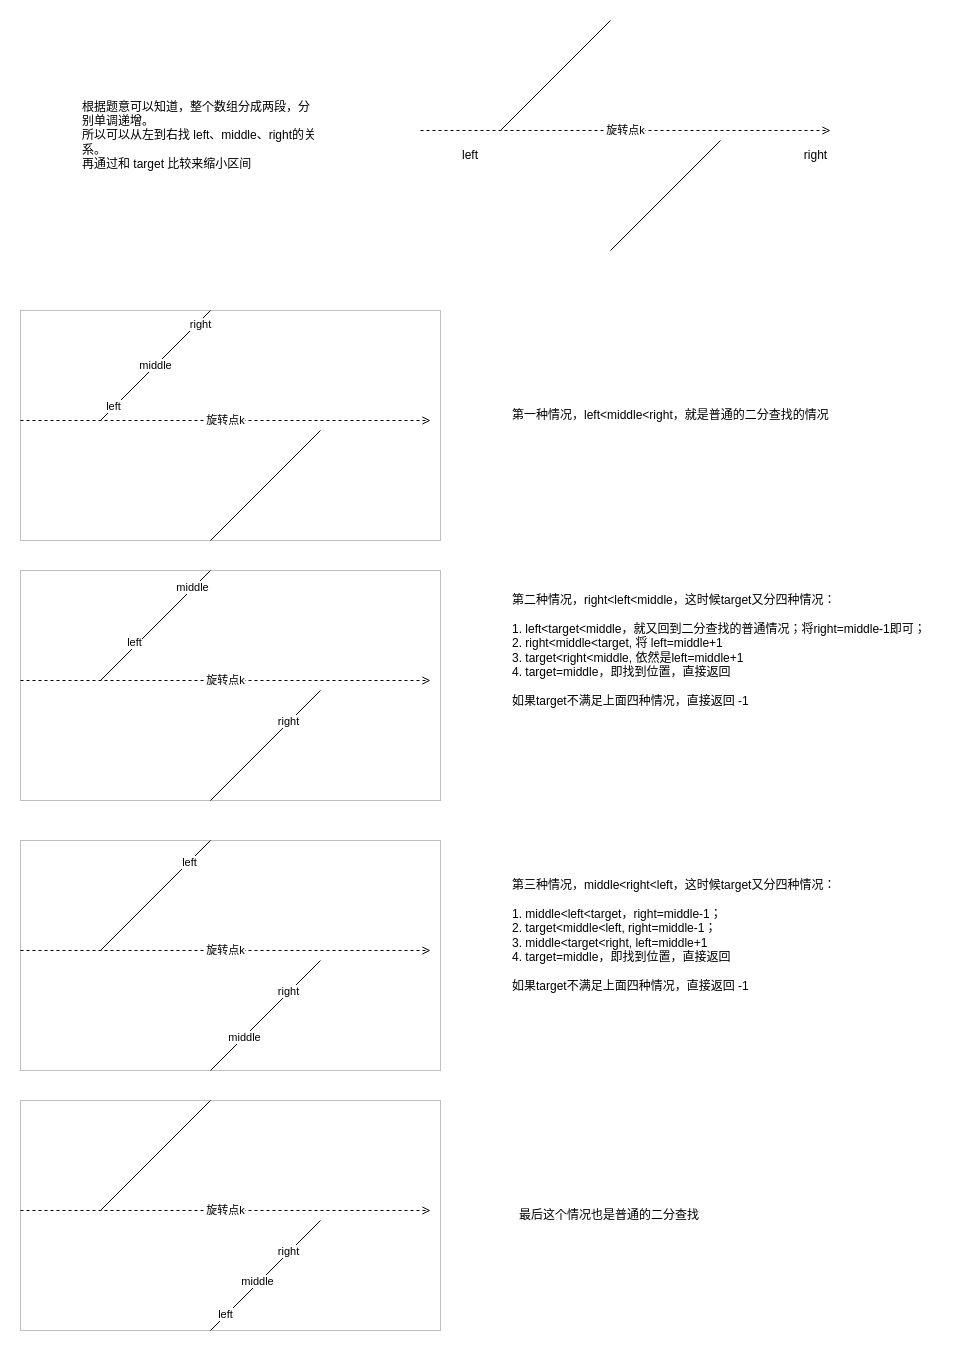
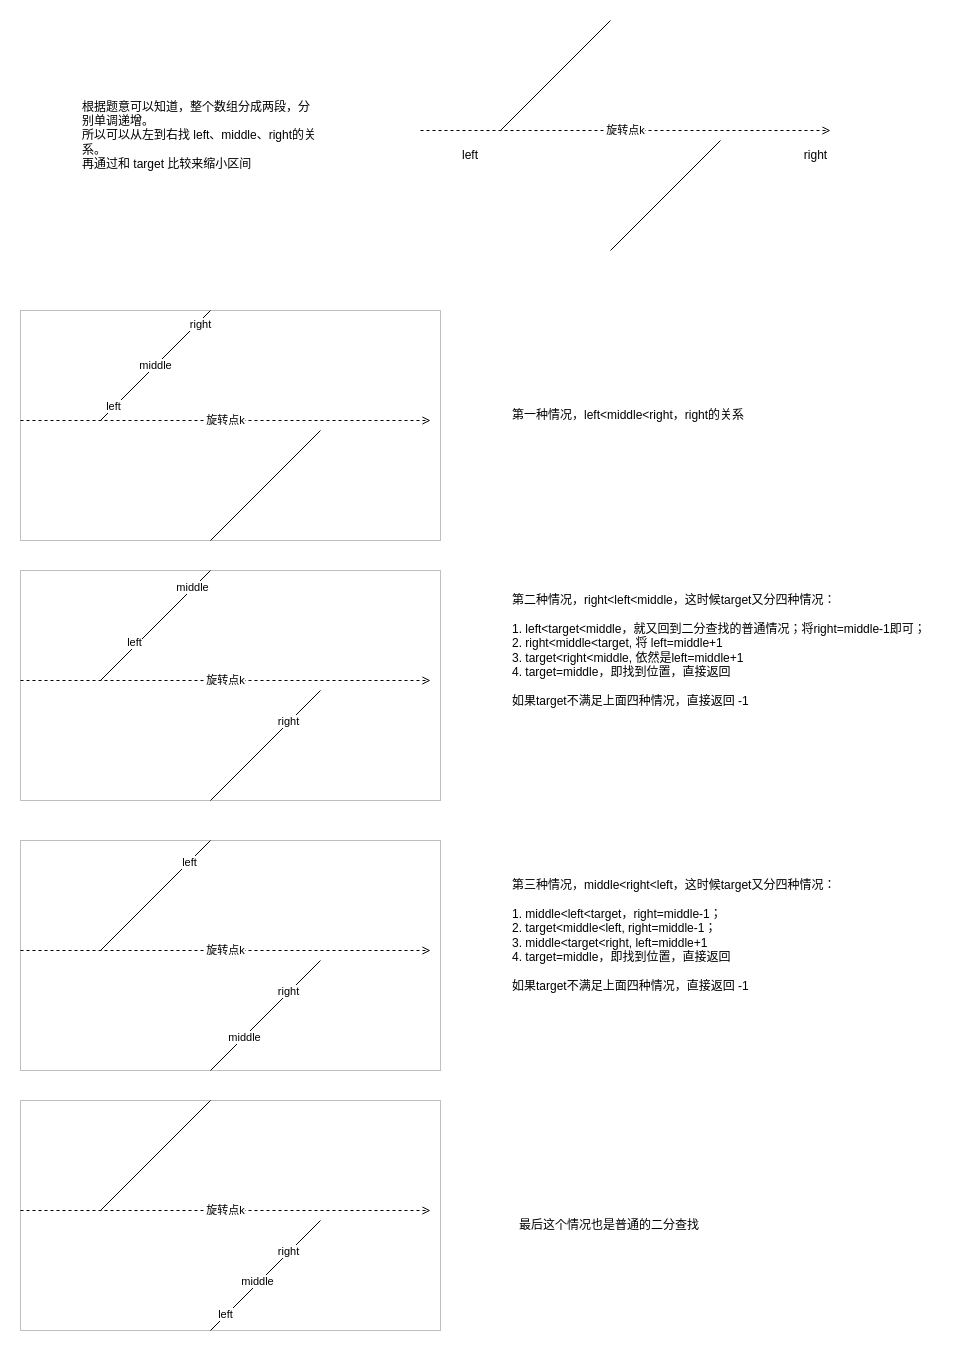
(677, 416) -> (639, 416)
(618, 1216) -> (618, 1226)
